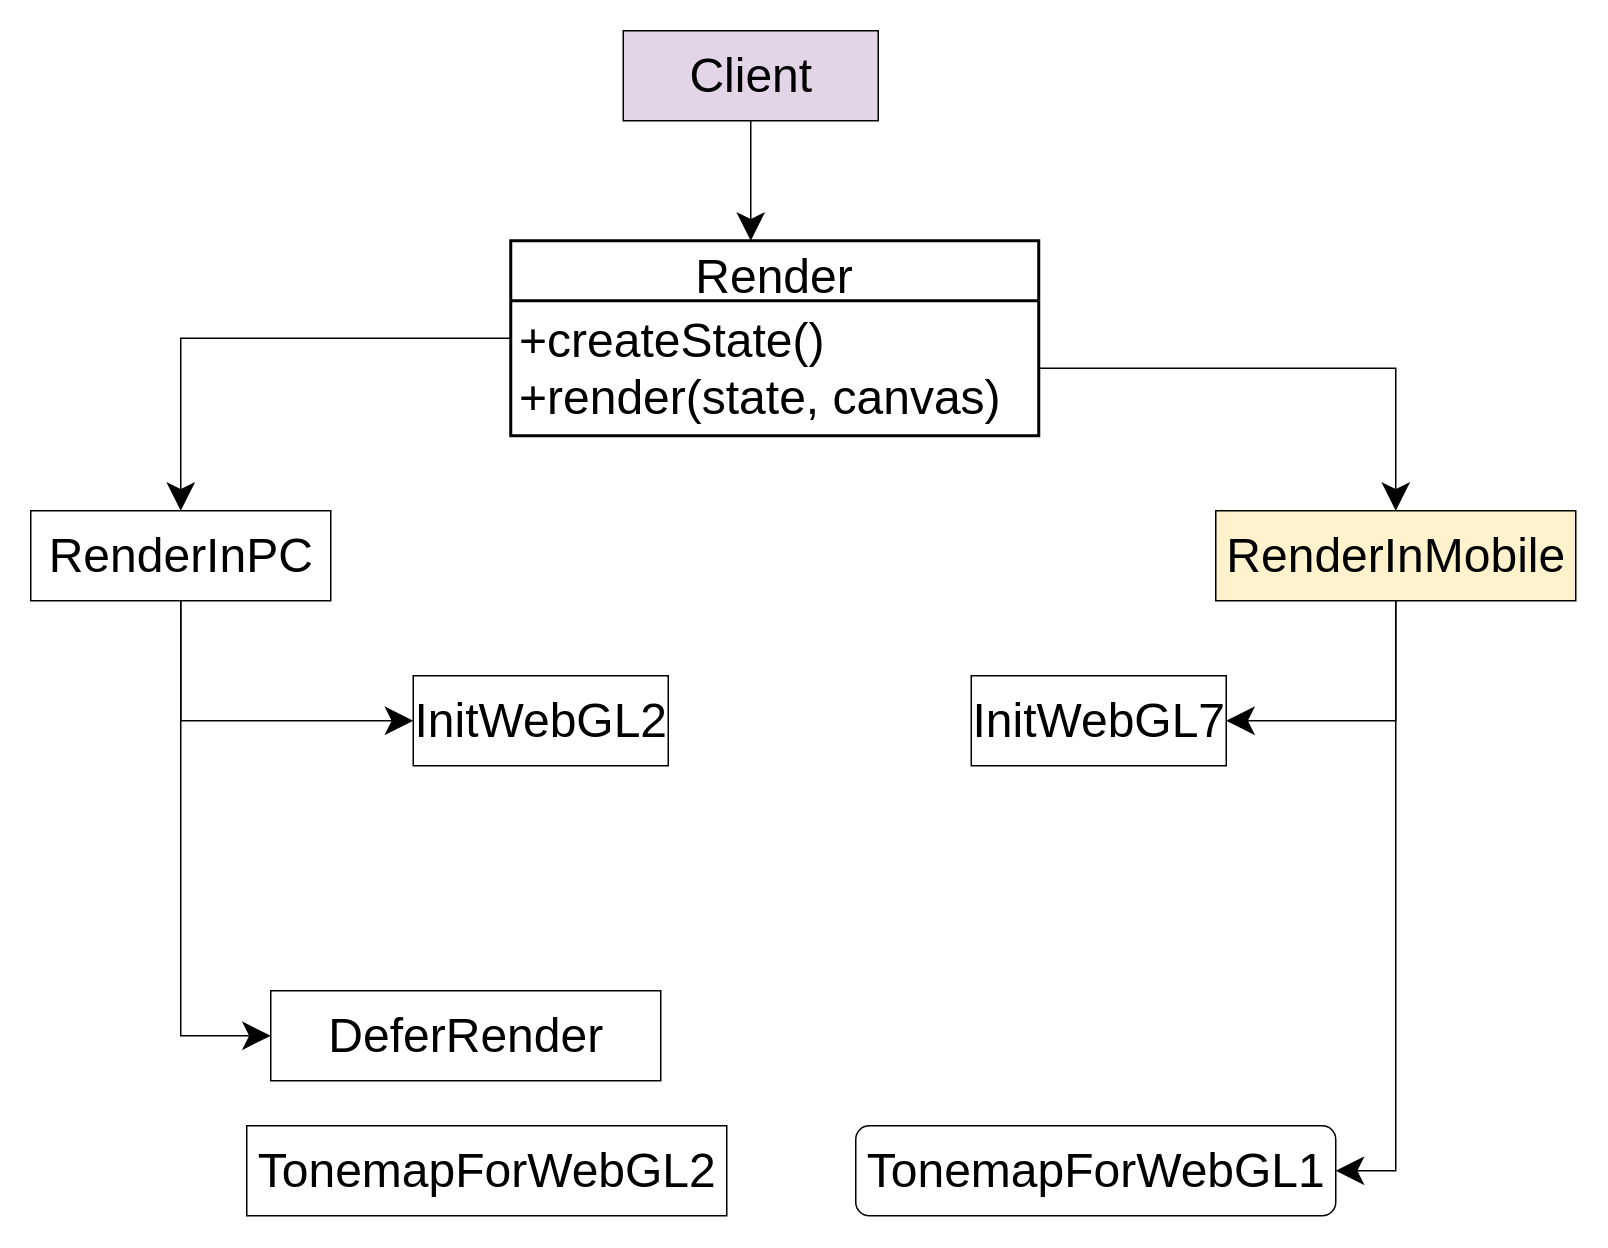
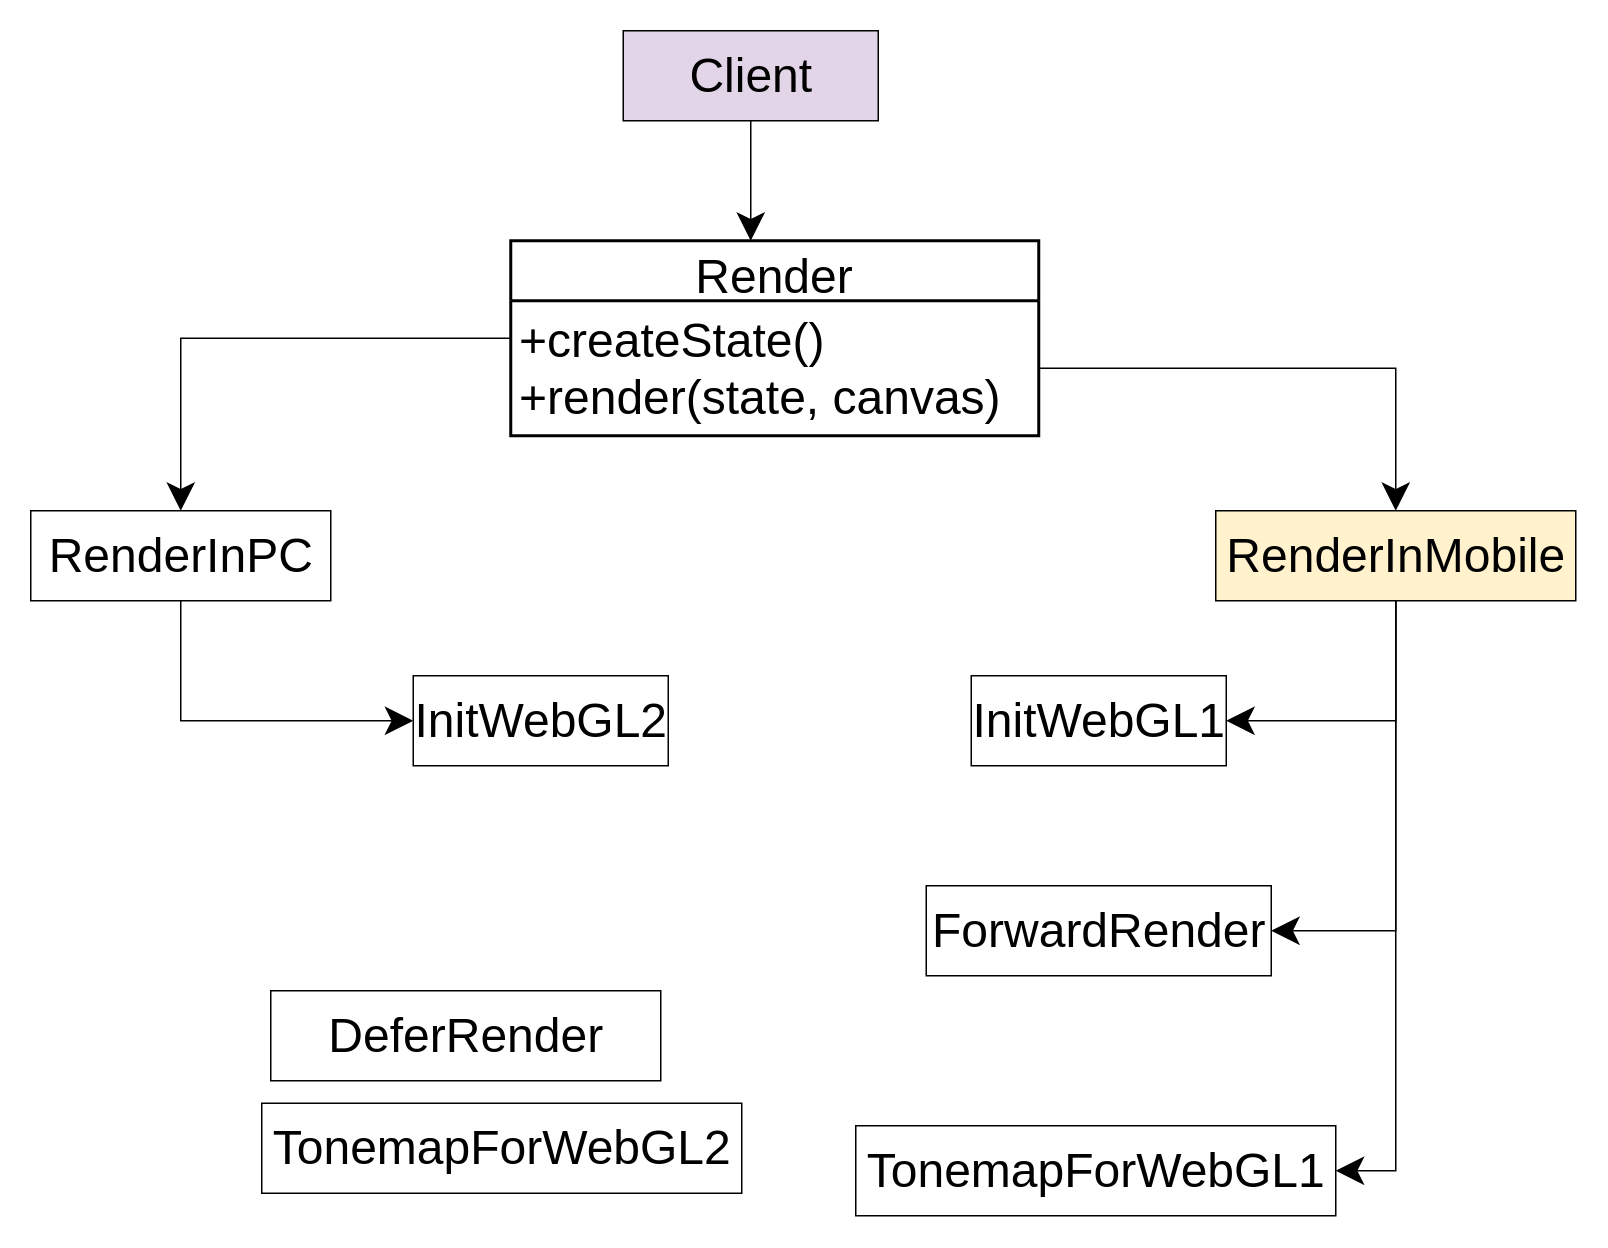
(1100, 721) -> (1100, 721)
(181, 914) -> none
none -> (1099, 931)
none -> (1342, 931)
(487, 1171) -> (502, 1148)
(1096, 1171) -> (1096, 1171)
